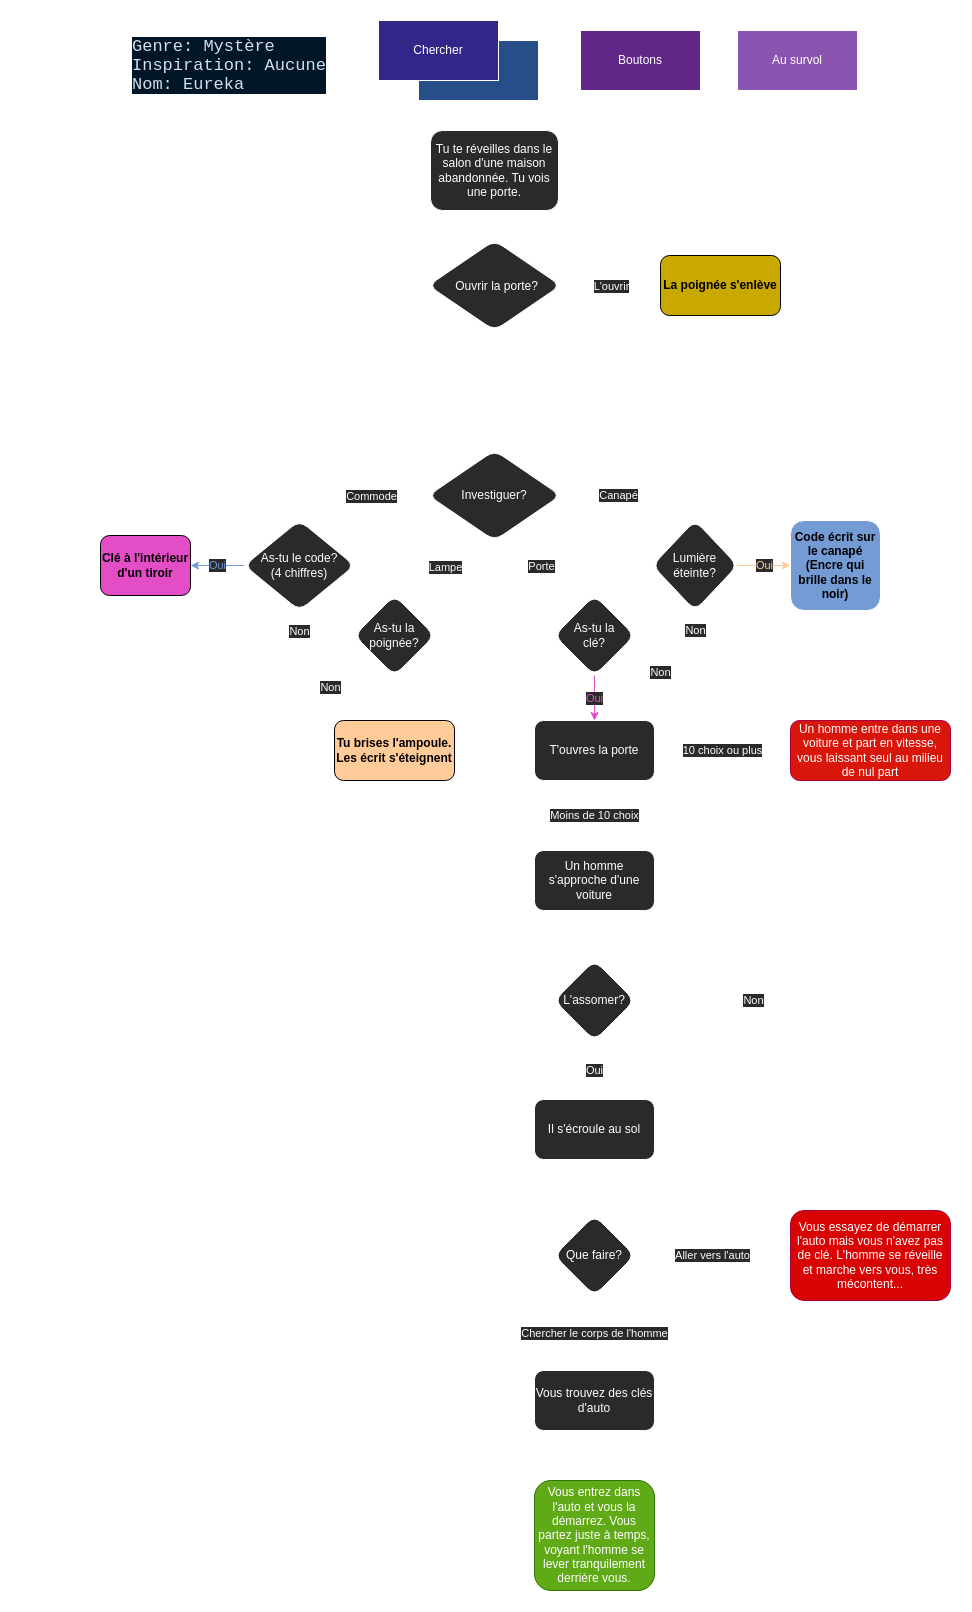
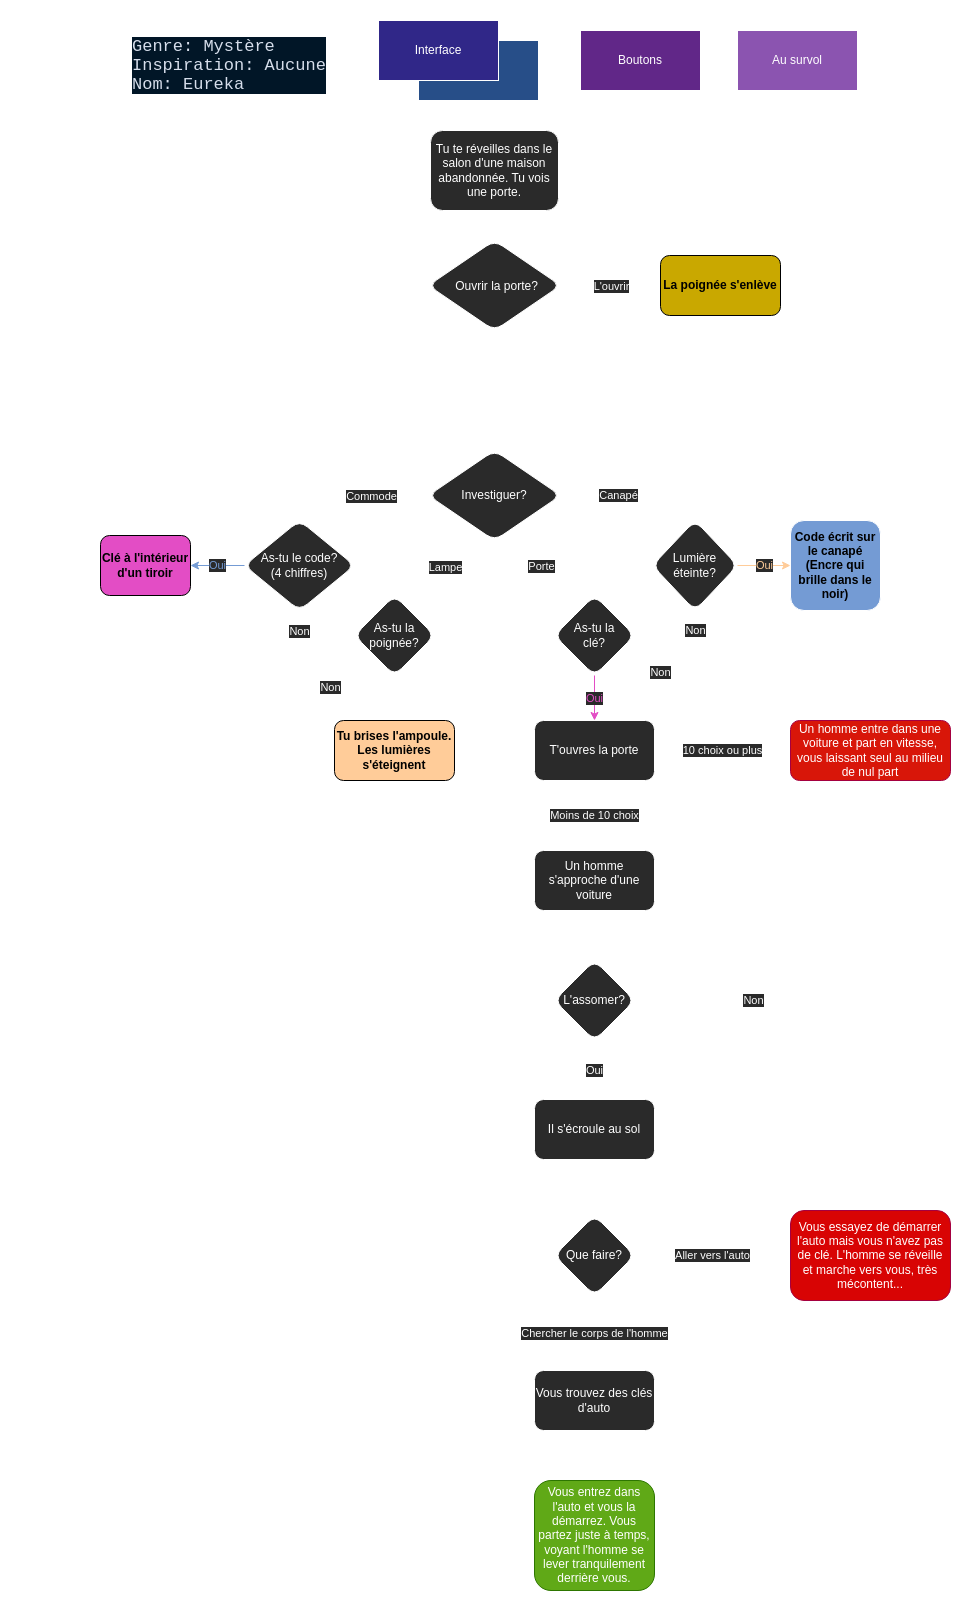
(439, 51) -> (439, 51)
(395, 751) -> (395, 751)
